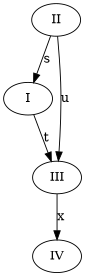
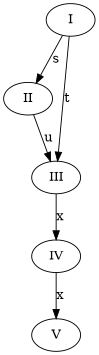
(44, 55) -> (52, 55)
none -> (56, 335)
